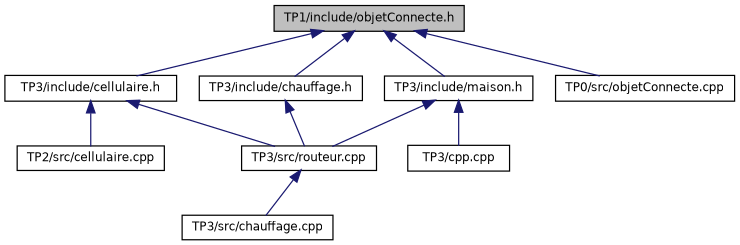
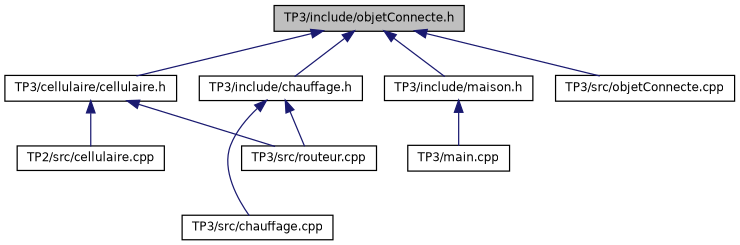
(369, 18) -> (369, 18)
(91, 88) -> (91, 88)
(645, 88) -> (645, 88)
(378, 126) -> none
(459, 158) -> (459, 158)
(280, 198) -> (228, 160)
